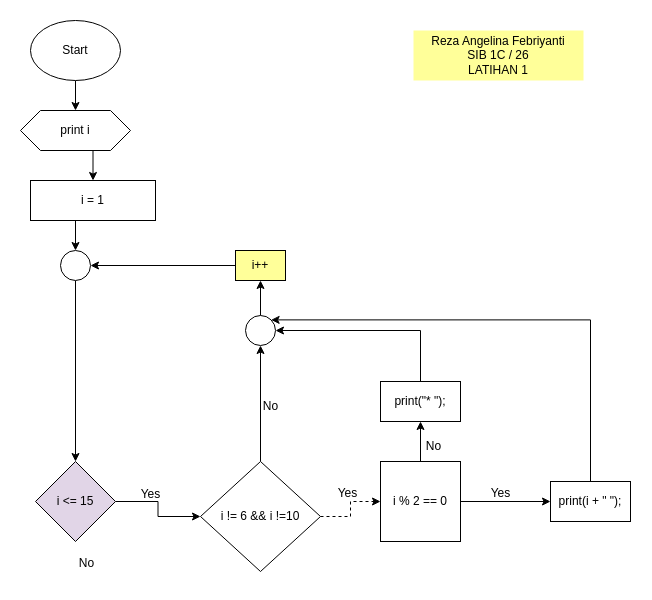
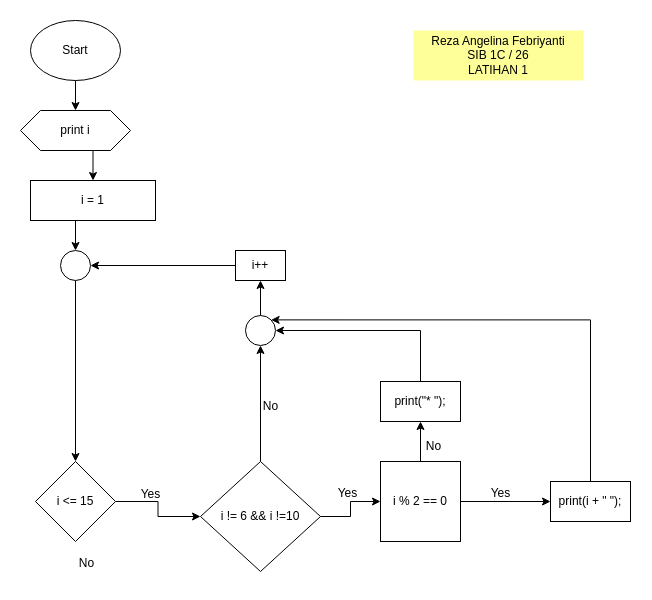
(261, 266) -> (261, 266)
(76, 502) -> (76, 502)
(351, 513) -> (351, 513)
